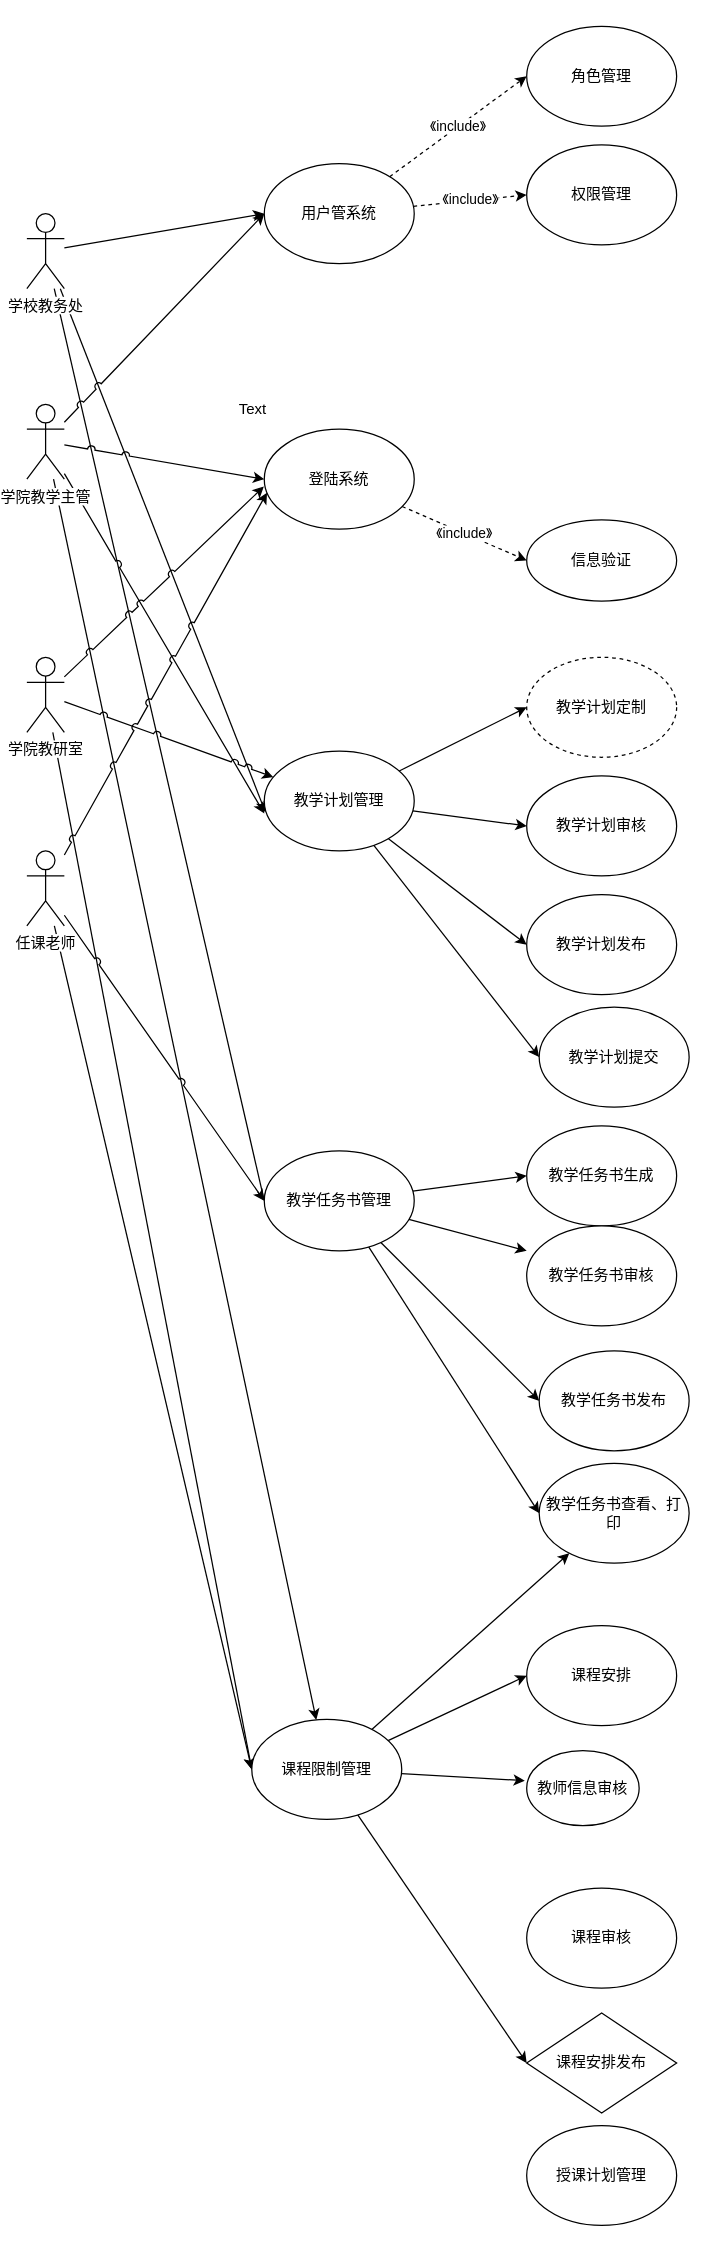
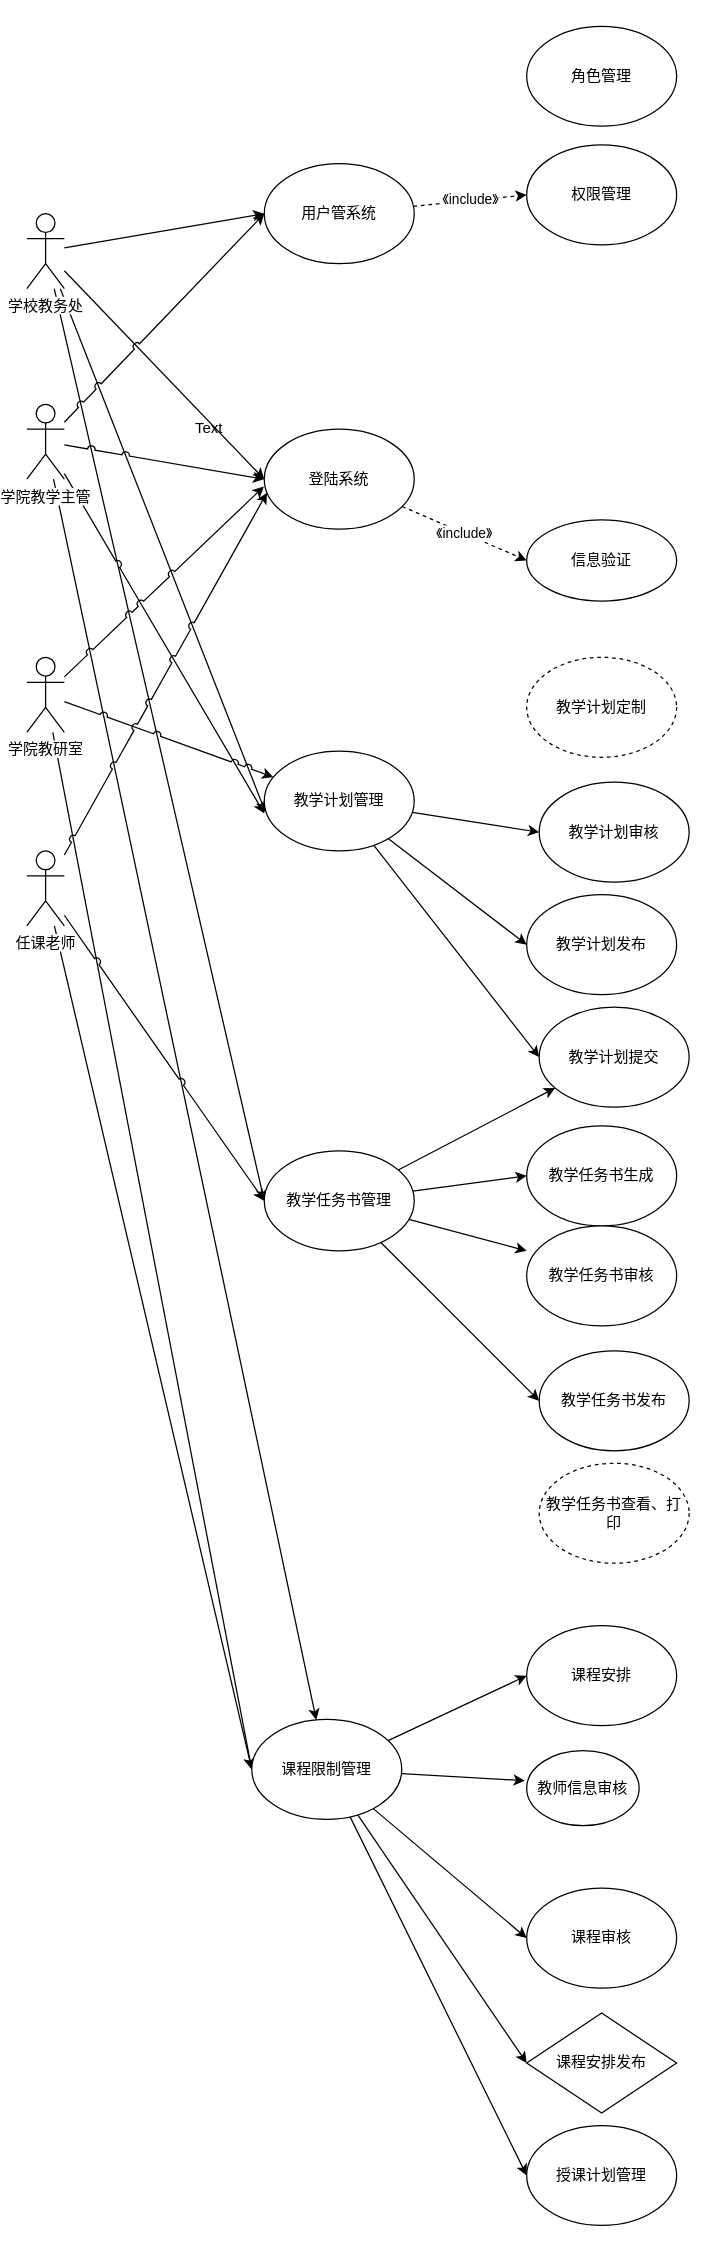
(455, 129) -> none
none -> (198, 409)
(262, 409) -> (218, 428)
(460, 741) -> none
(602, 826) -> (614, 832)
(262, 1191) -> (262, 1191)
(452, 1377) -> (473, 1131)
(614, 1513) -> (614, 1513)
(468, 1644) -> (437, 1992)
none -> (447, 1871)
